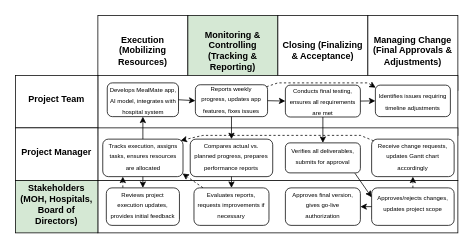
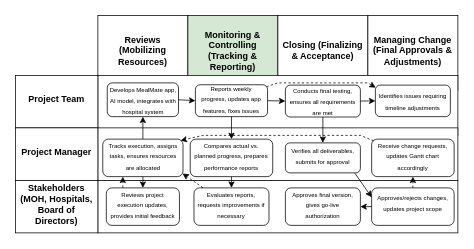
(143, 53) -> (143, 53)
(57, 207) -> (57, 207)
